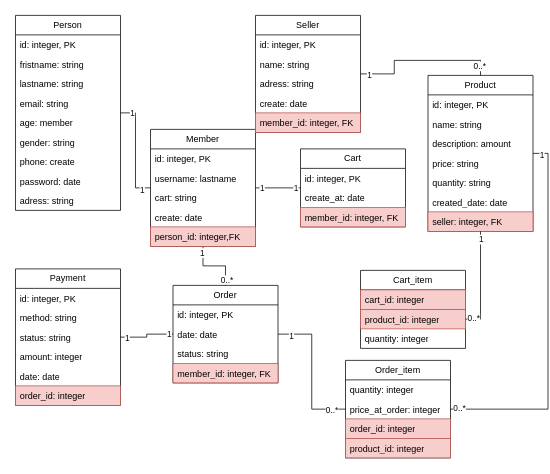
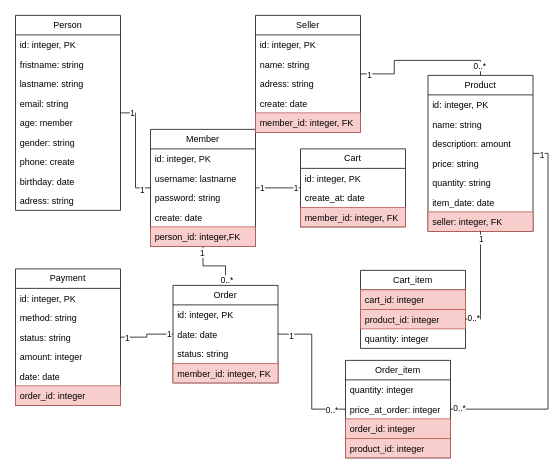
(53, 182) -> (52, 182)
(182, 199) -> (192, 199)
(475, 203) -> (467, 203)
